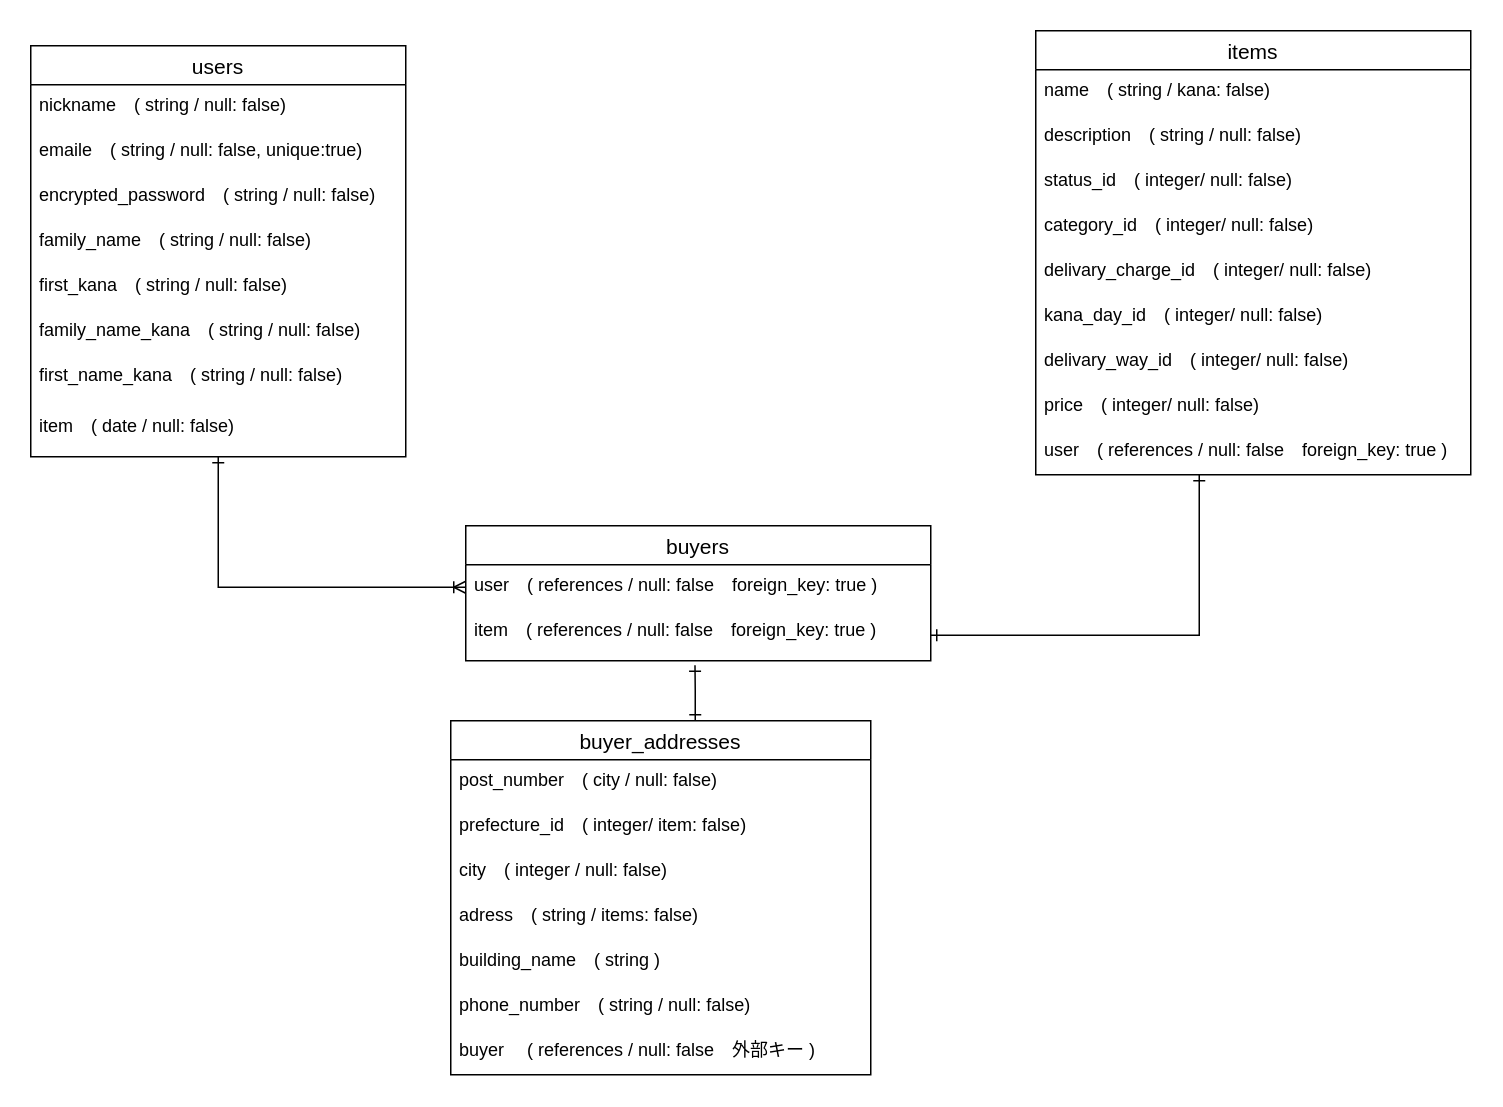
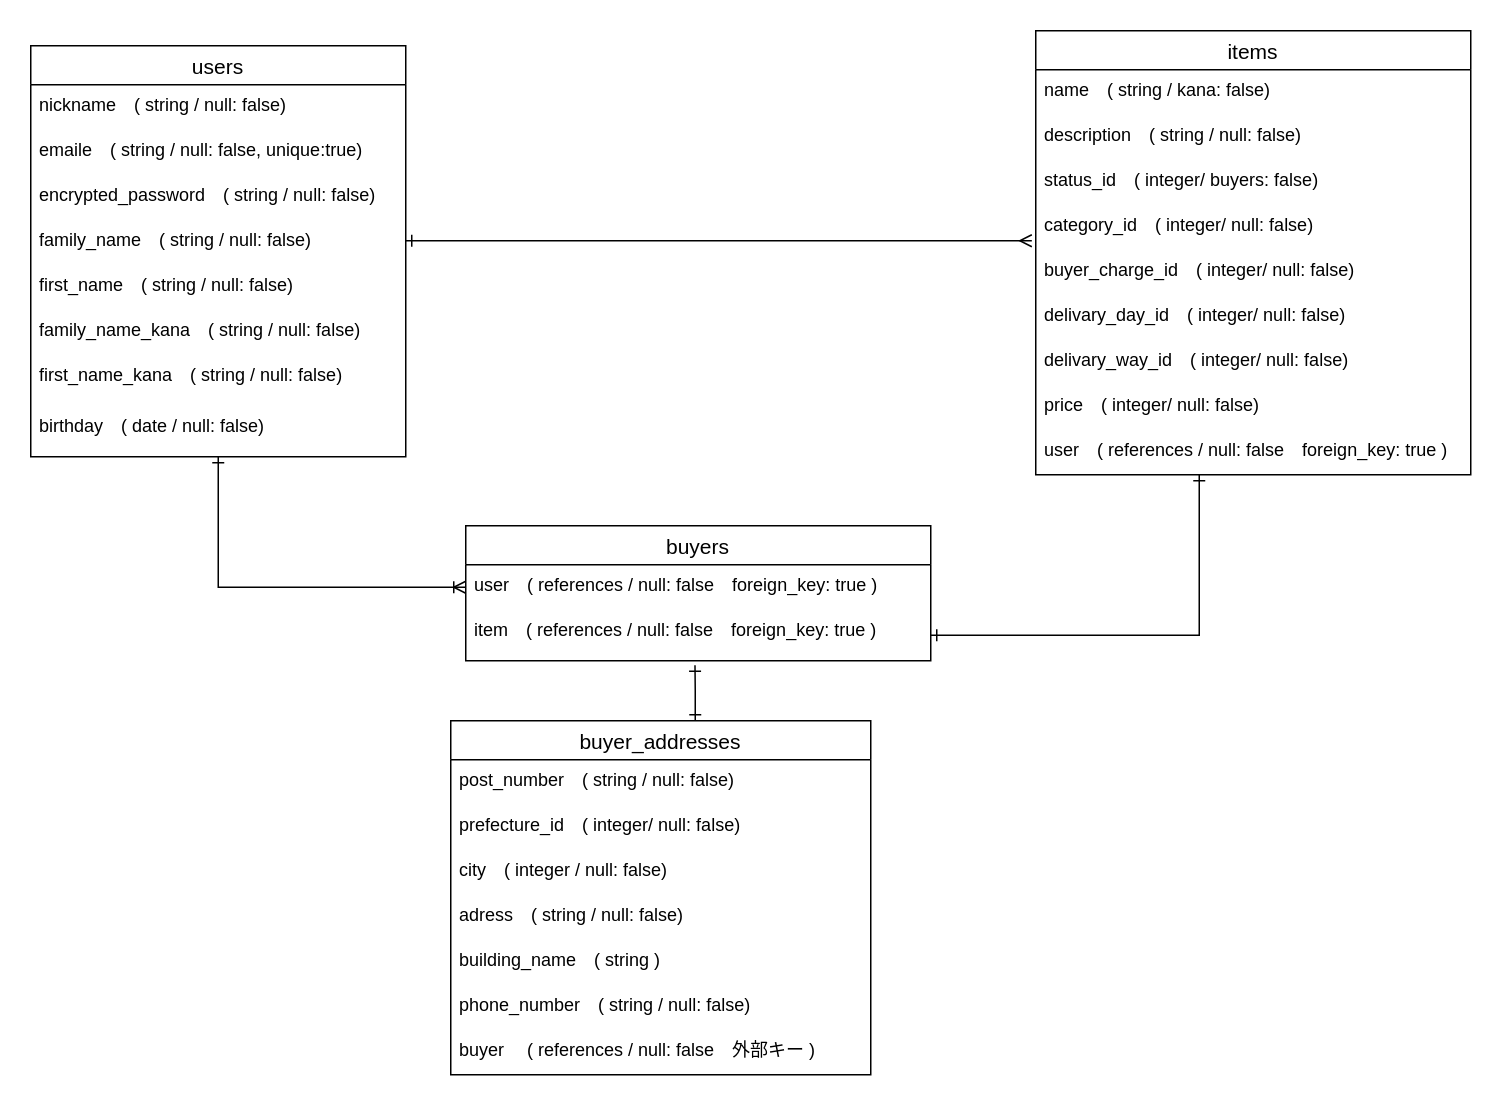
(1193, 180) -> (1208, 180)
none -> (719, 241)
(1234, 270) -> (1223, 270)
(191, 285) -> (191, 285)
(1203, 315) -> (1219, 315)
(153, 426) -> (173, 426)
(608, 780) -> (618, 780)
(631, 825) -> (628, 825)
(600, 915) -> (593, 915)
